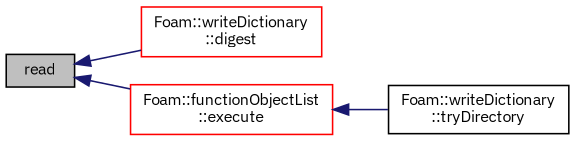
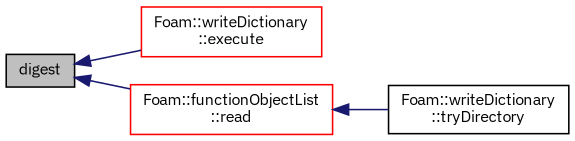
(232, 32) -> (232, 32)
(40, 71) -> (40, 71)
(232, 110) -> (232, 110)
